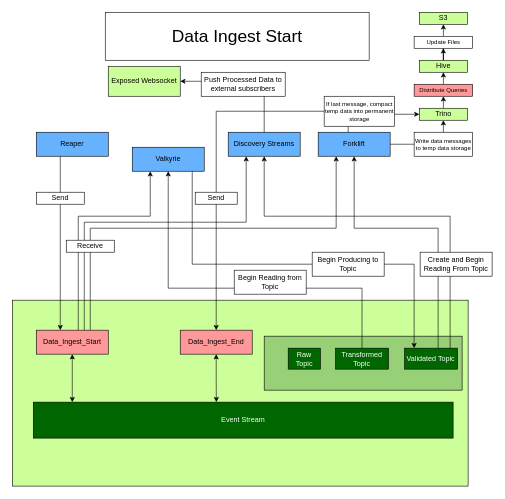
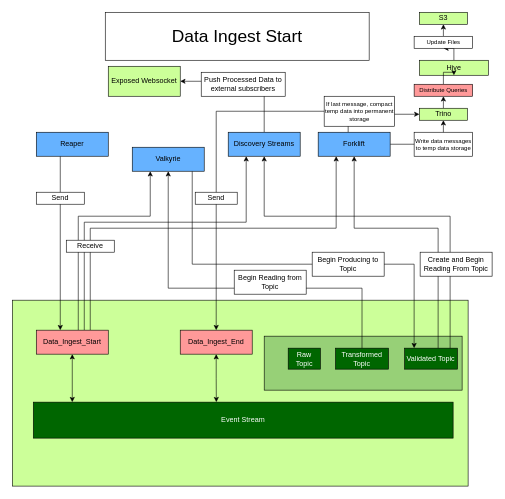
(444, 66) -> (454, 68)
